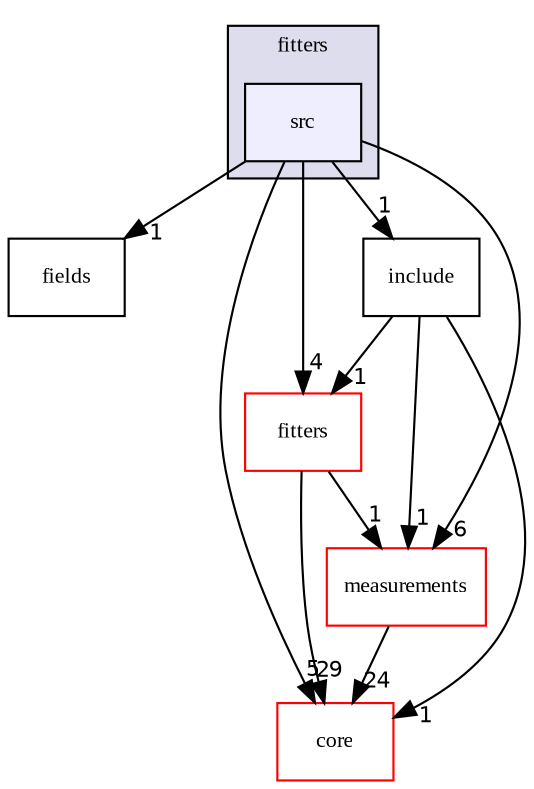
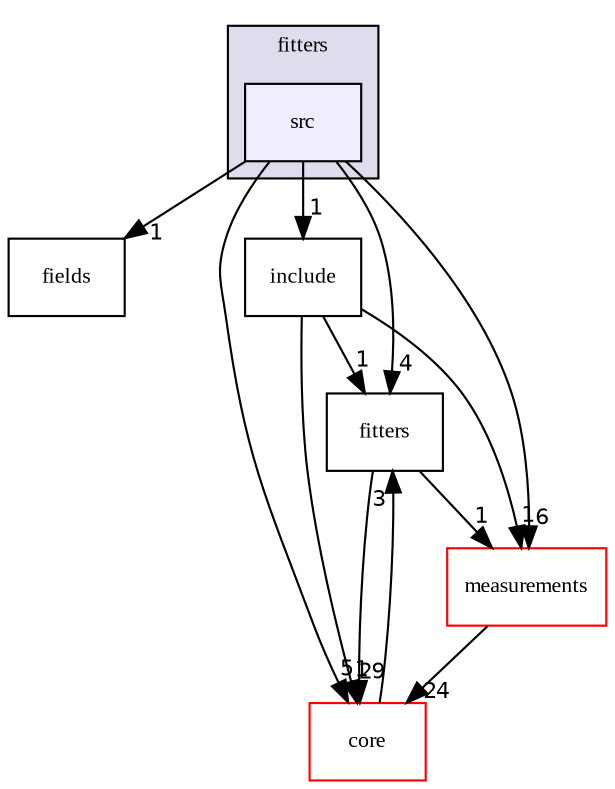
(303, 432) -> (385, 432)
none -> (390, 598)
